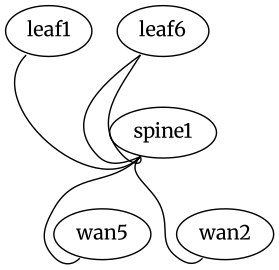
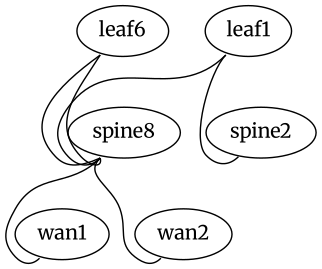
(163, 133) -> (124, 133)
none -> (261, 133)
(102, 234) -> (62, 234)
